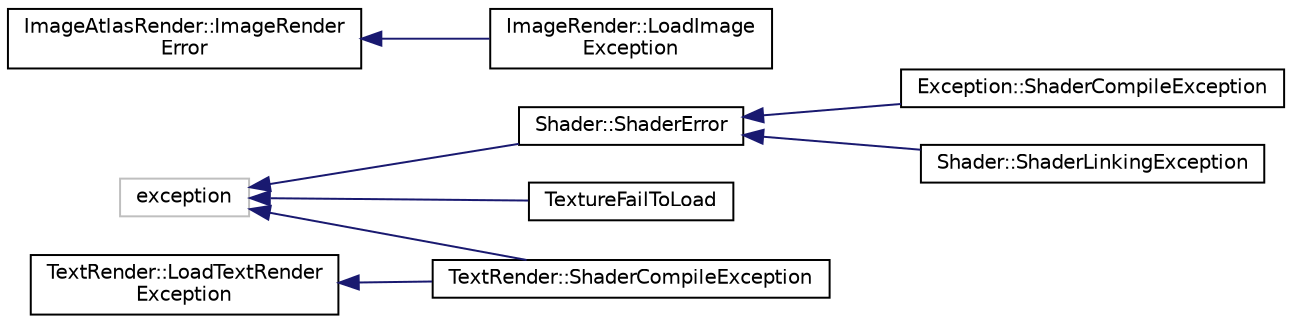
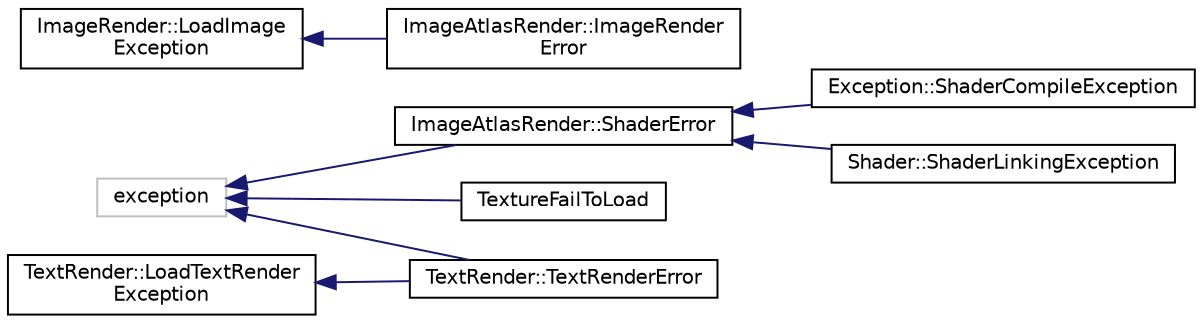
(436, 39) -> (355, 39)
(631, 126) -> (564, 126)
(631, 279) -> (564, 279)
